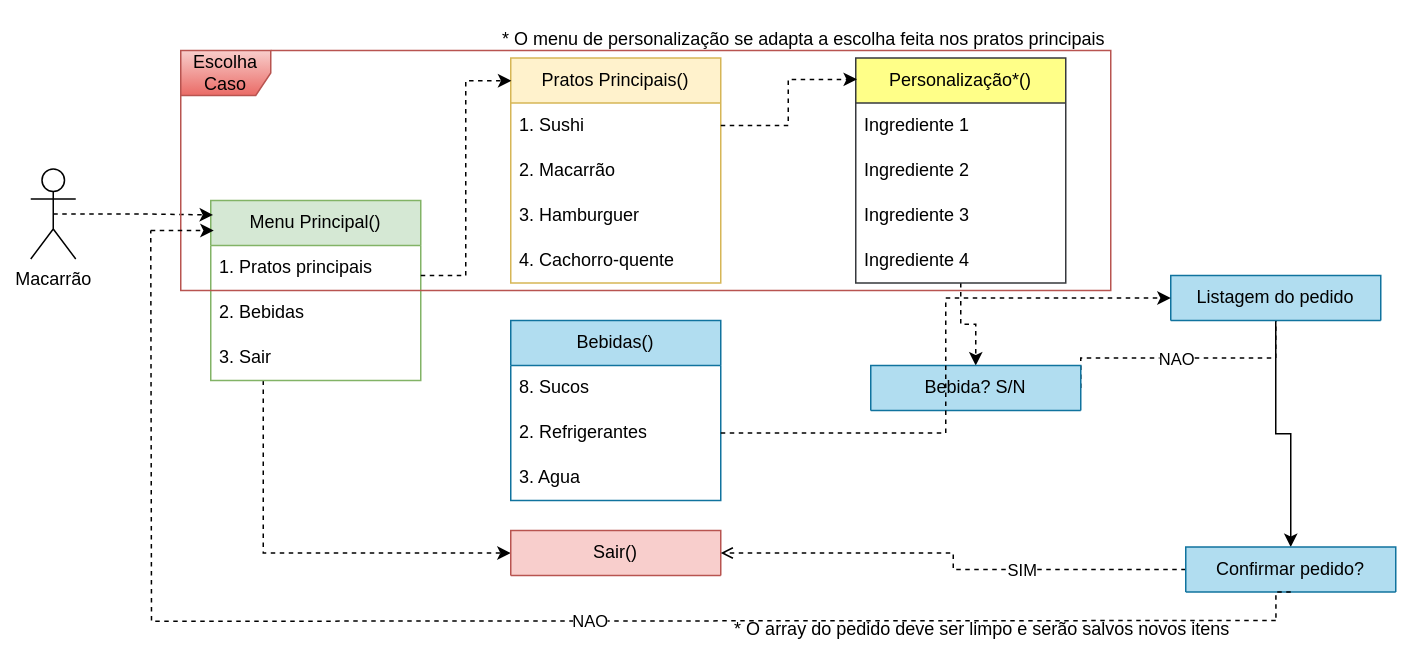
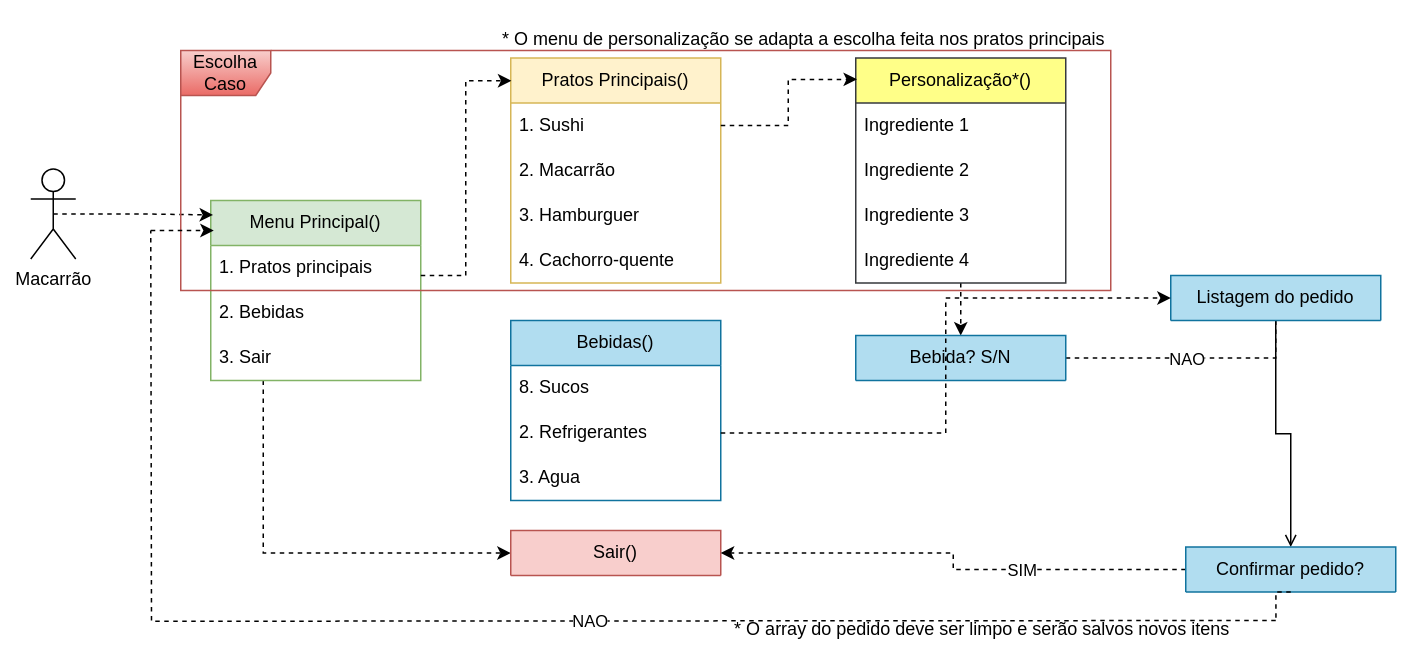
(976, 388) -> (961, 358)
(1291, 535) -> (1291, 537)
(729, 553) -> (732, 553)
